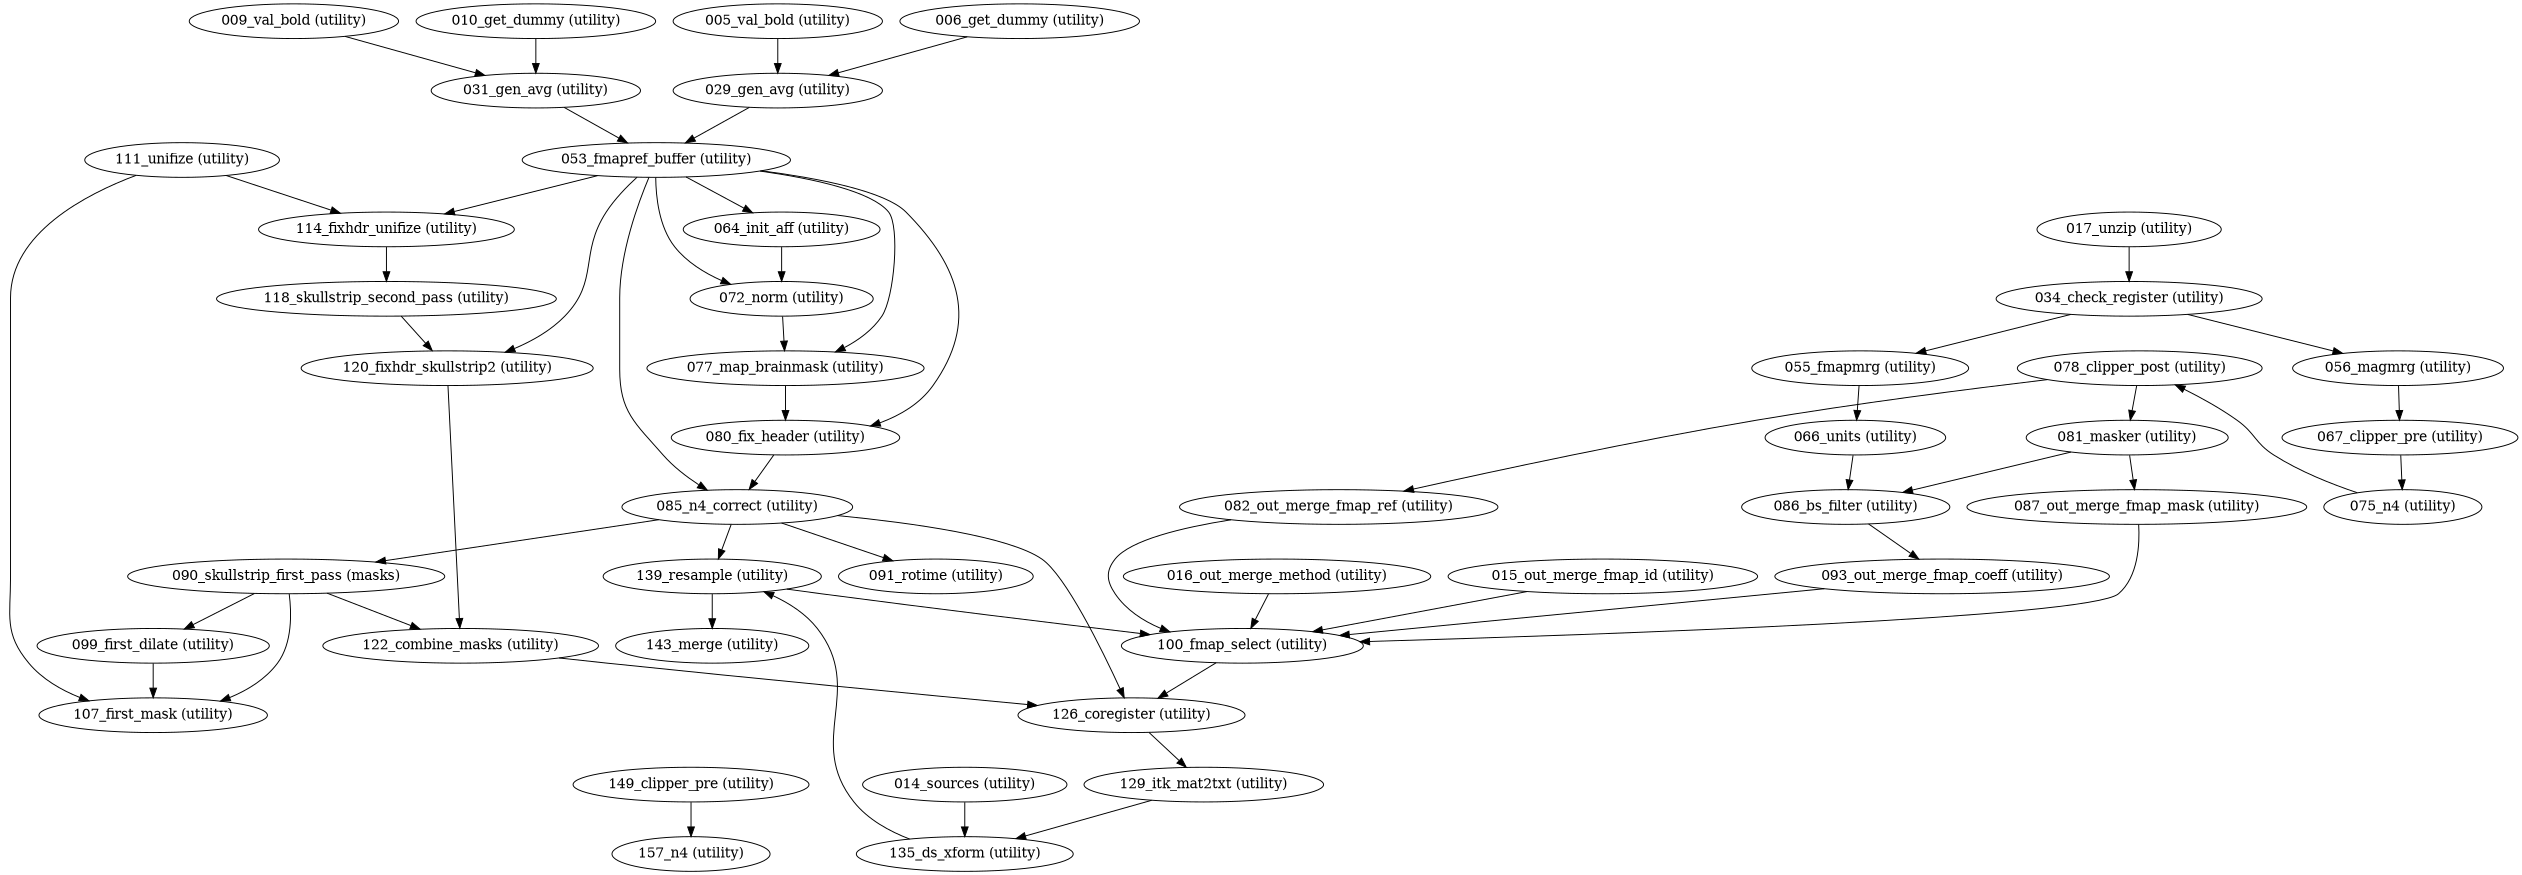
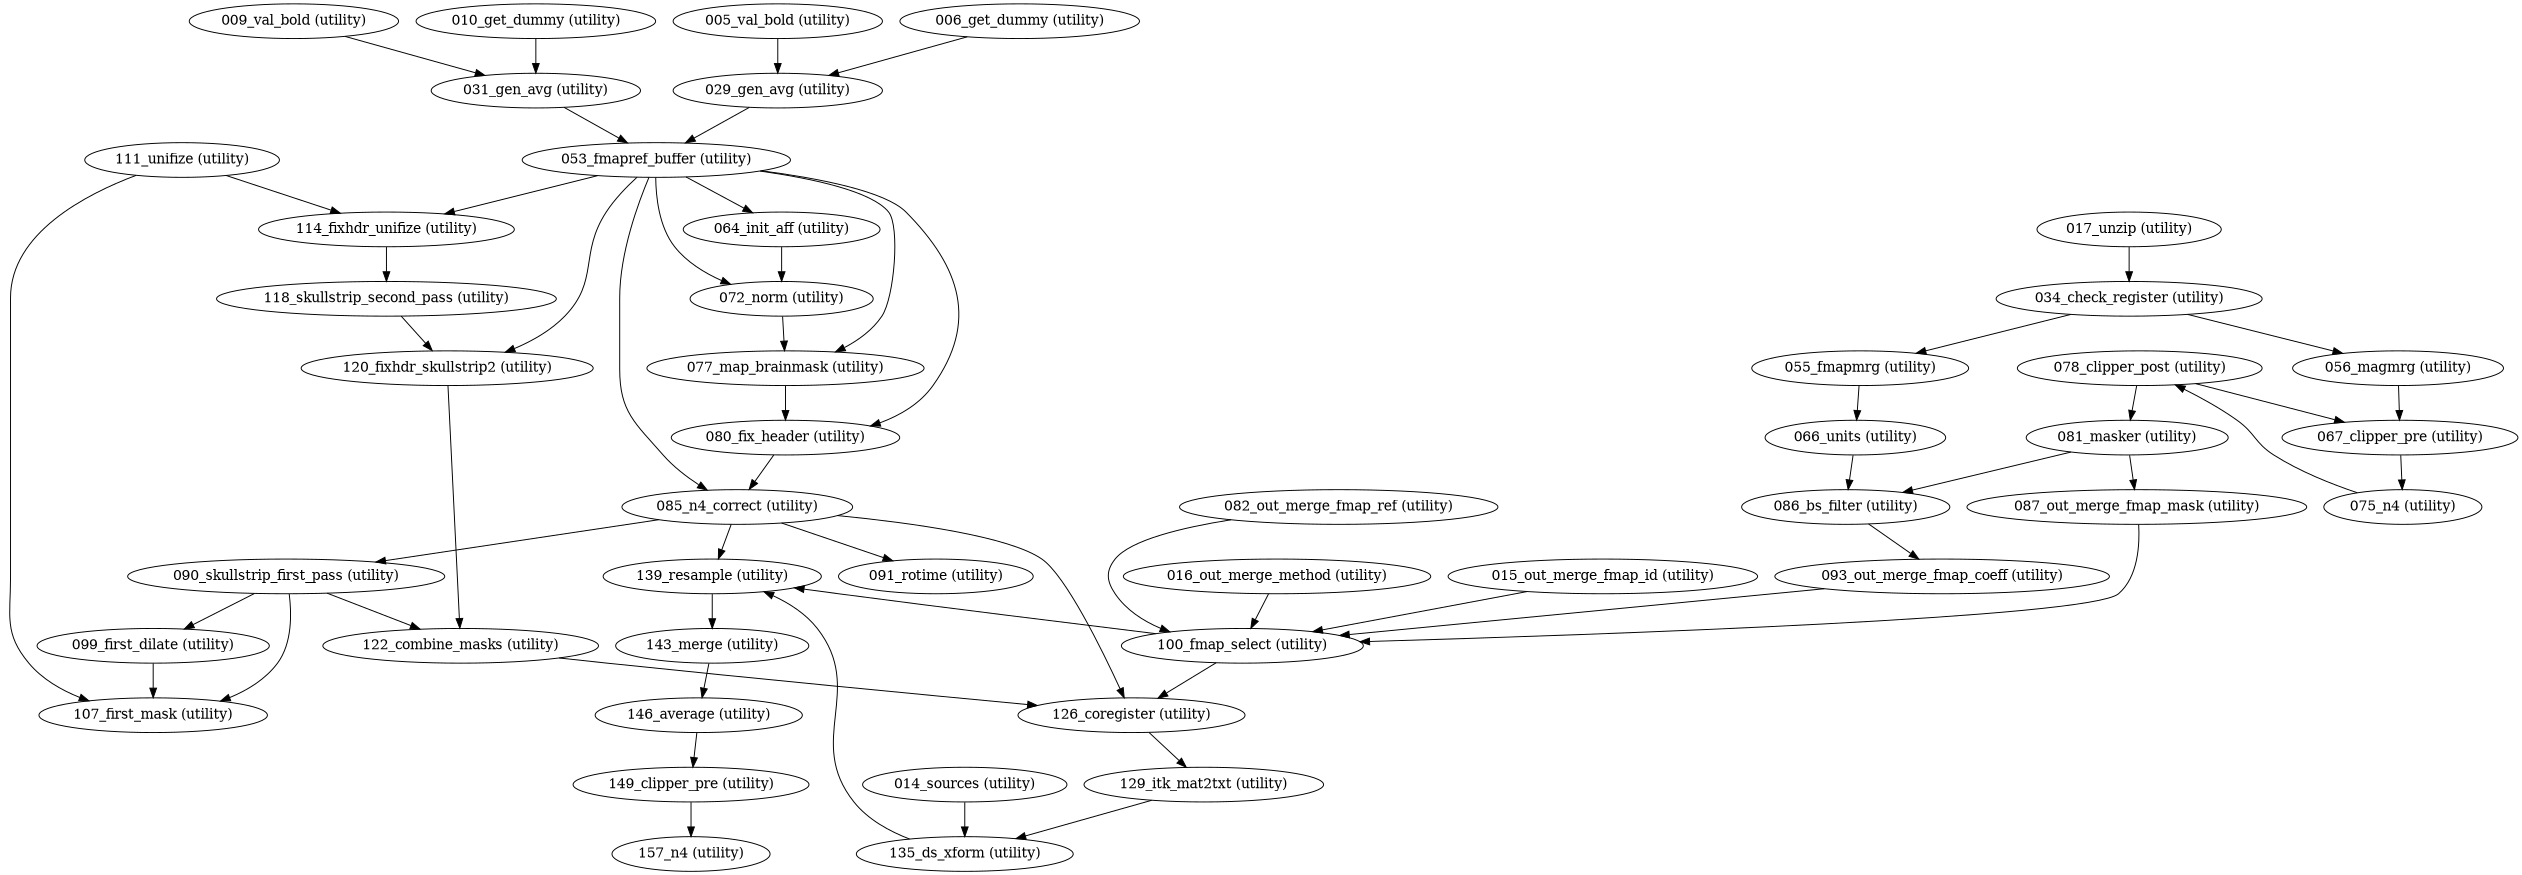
(1729, 425) -> (2265, 402)
(286, 576) -> (286, 576)
(963, 612) -> (980, 612)
none -> (699, 715)
